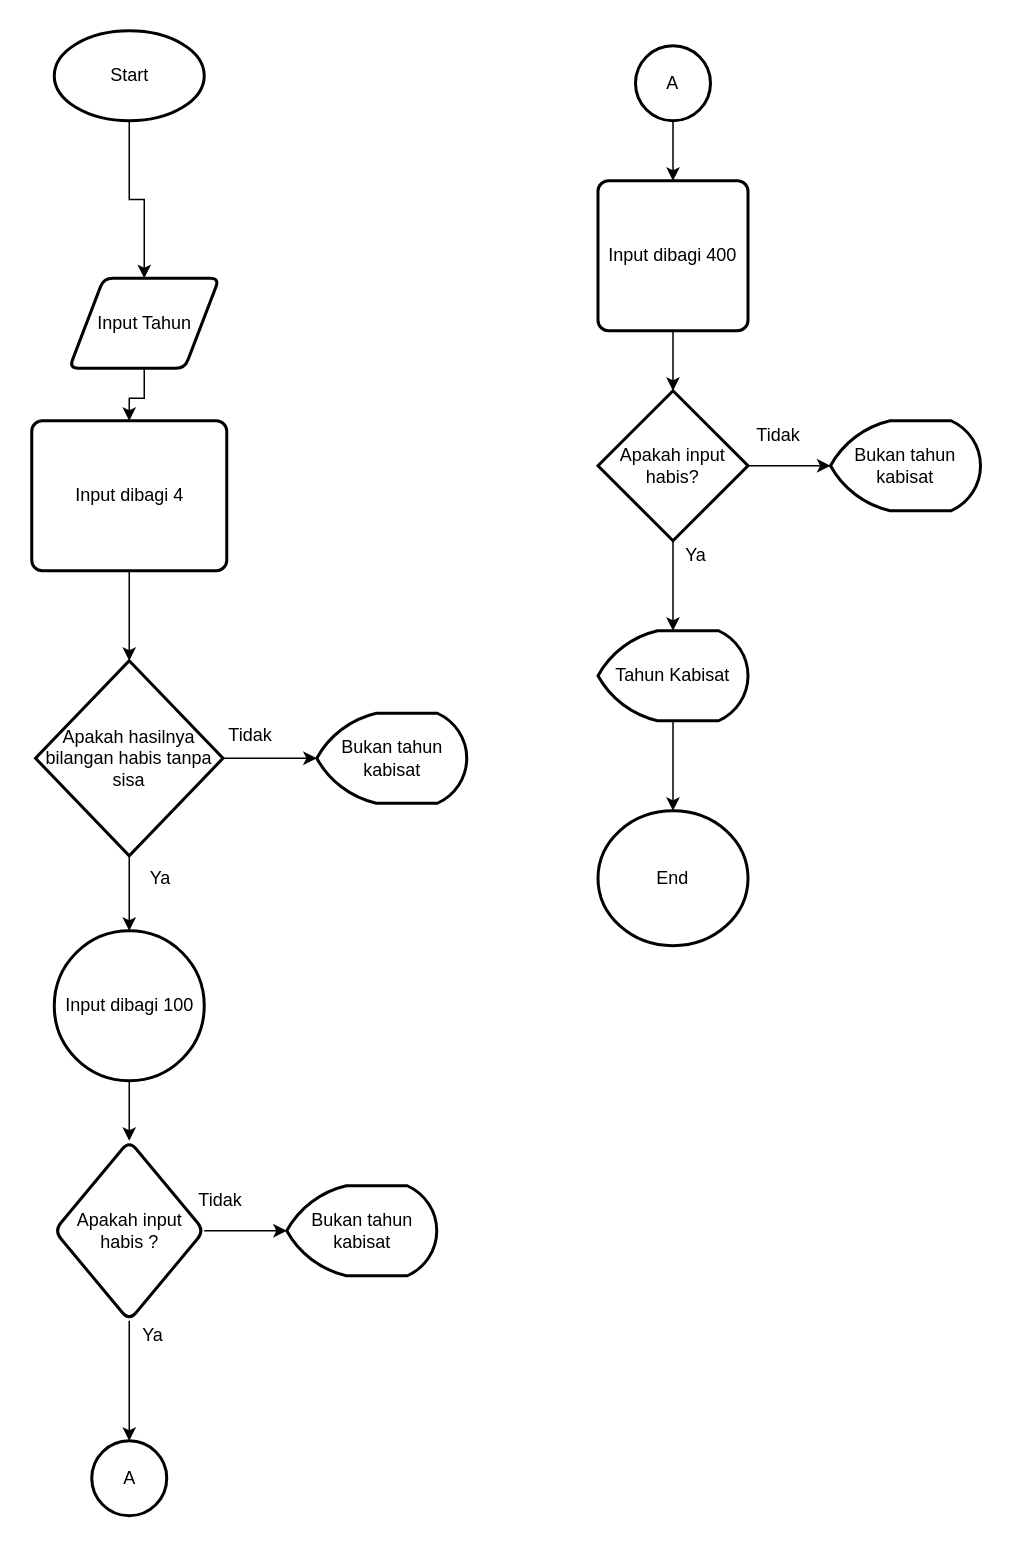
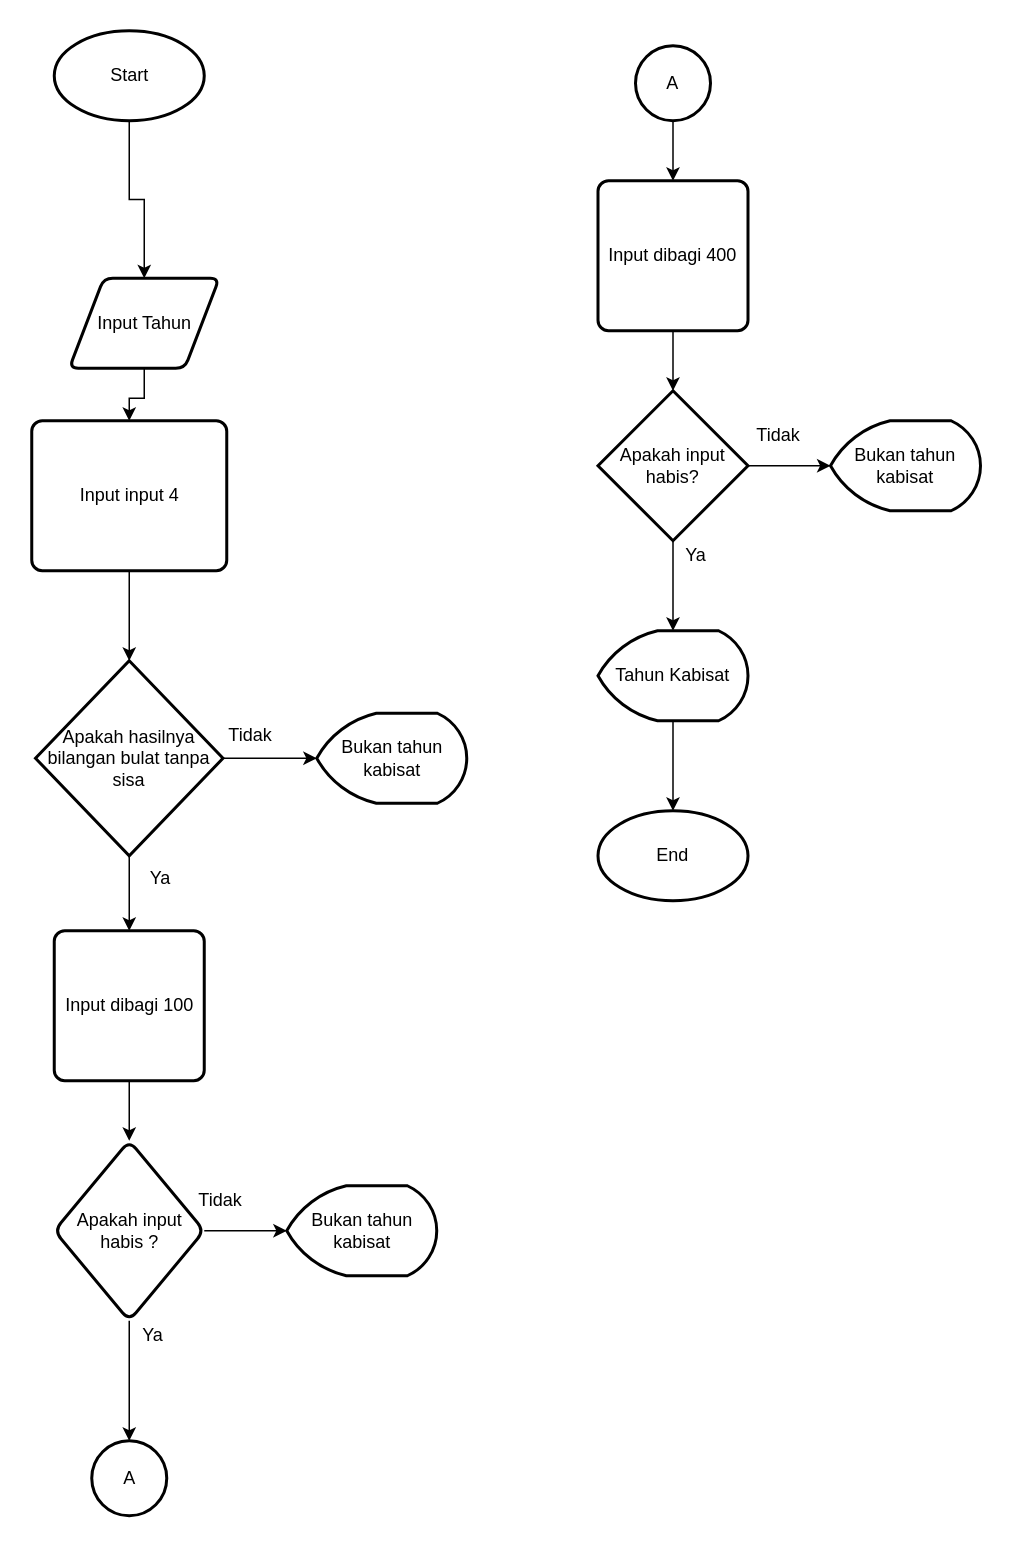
(130, 496) -> (130, 496)
(129, 758) -> (129, 758)
(673, 878) -> (673, 856)
(129, 1006) -> (129, 1006)
